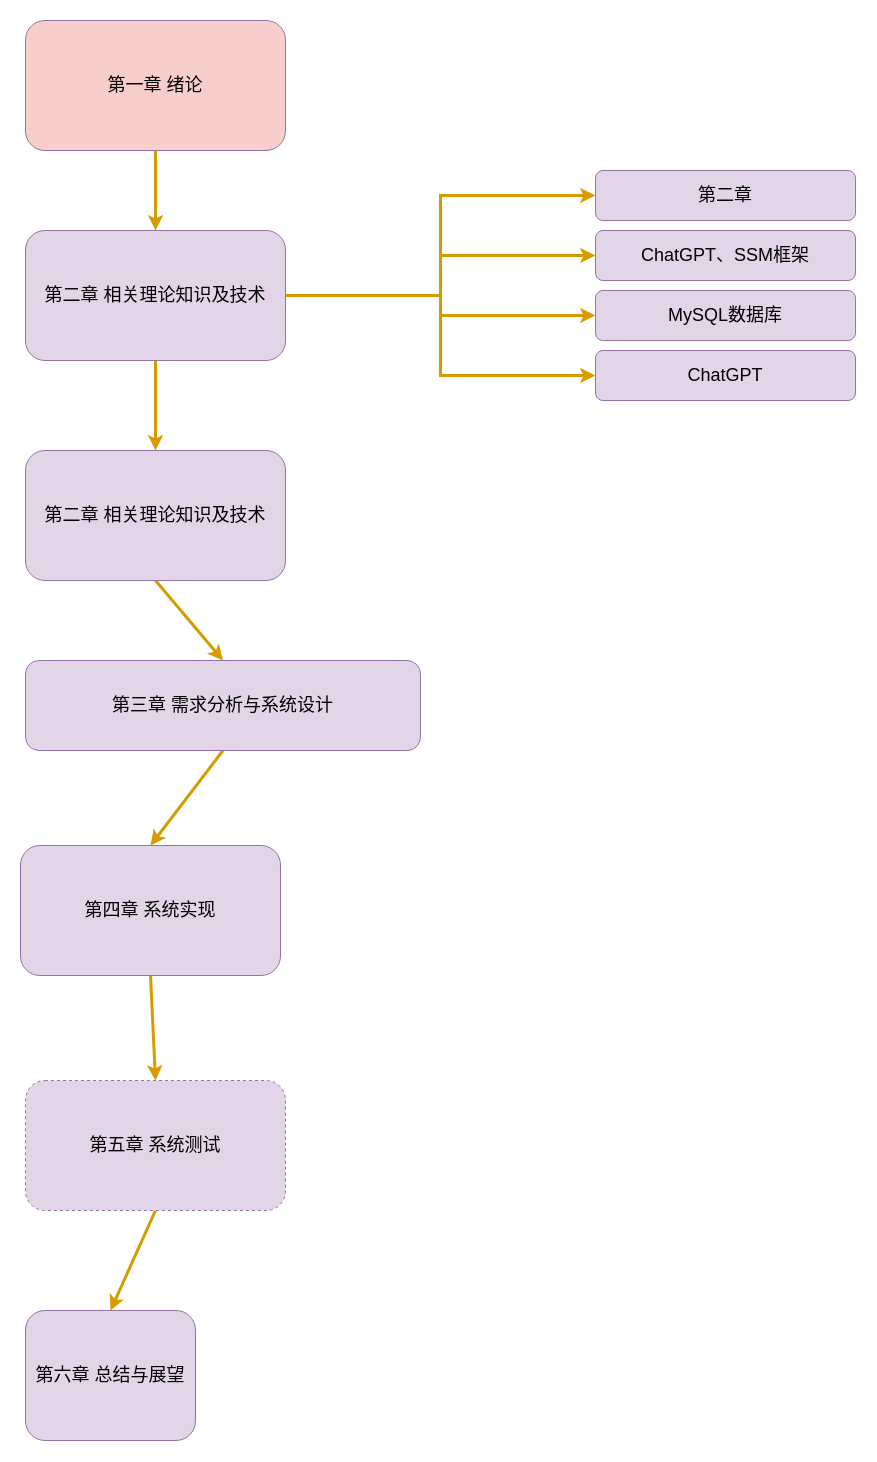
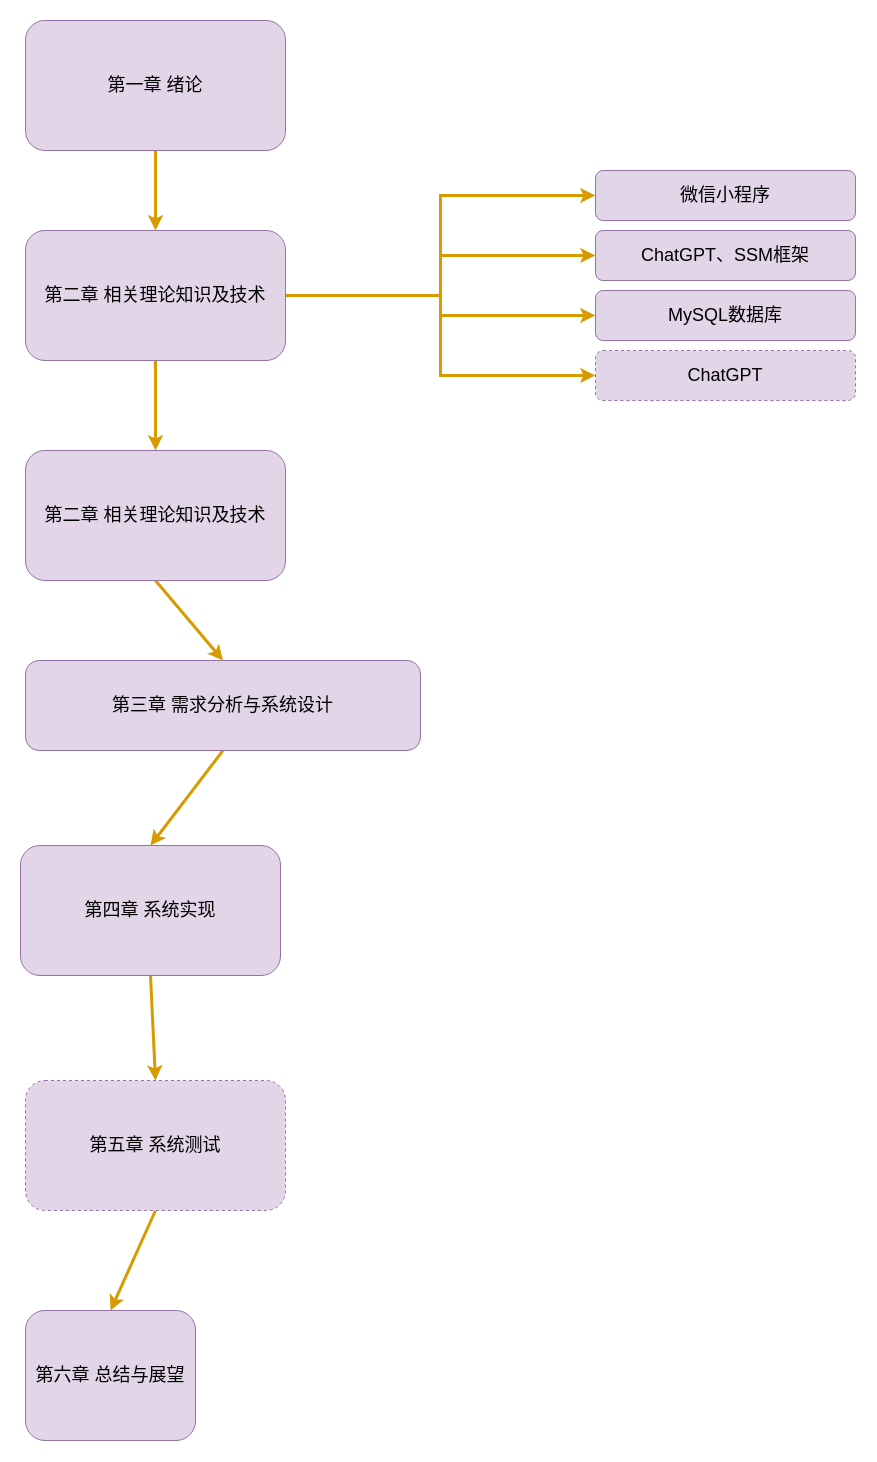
(156, 86) -> (156, 86)
(726, 196) -> (726, 196)
(726, 376) -> (726, 376)
